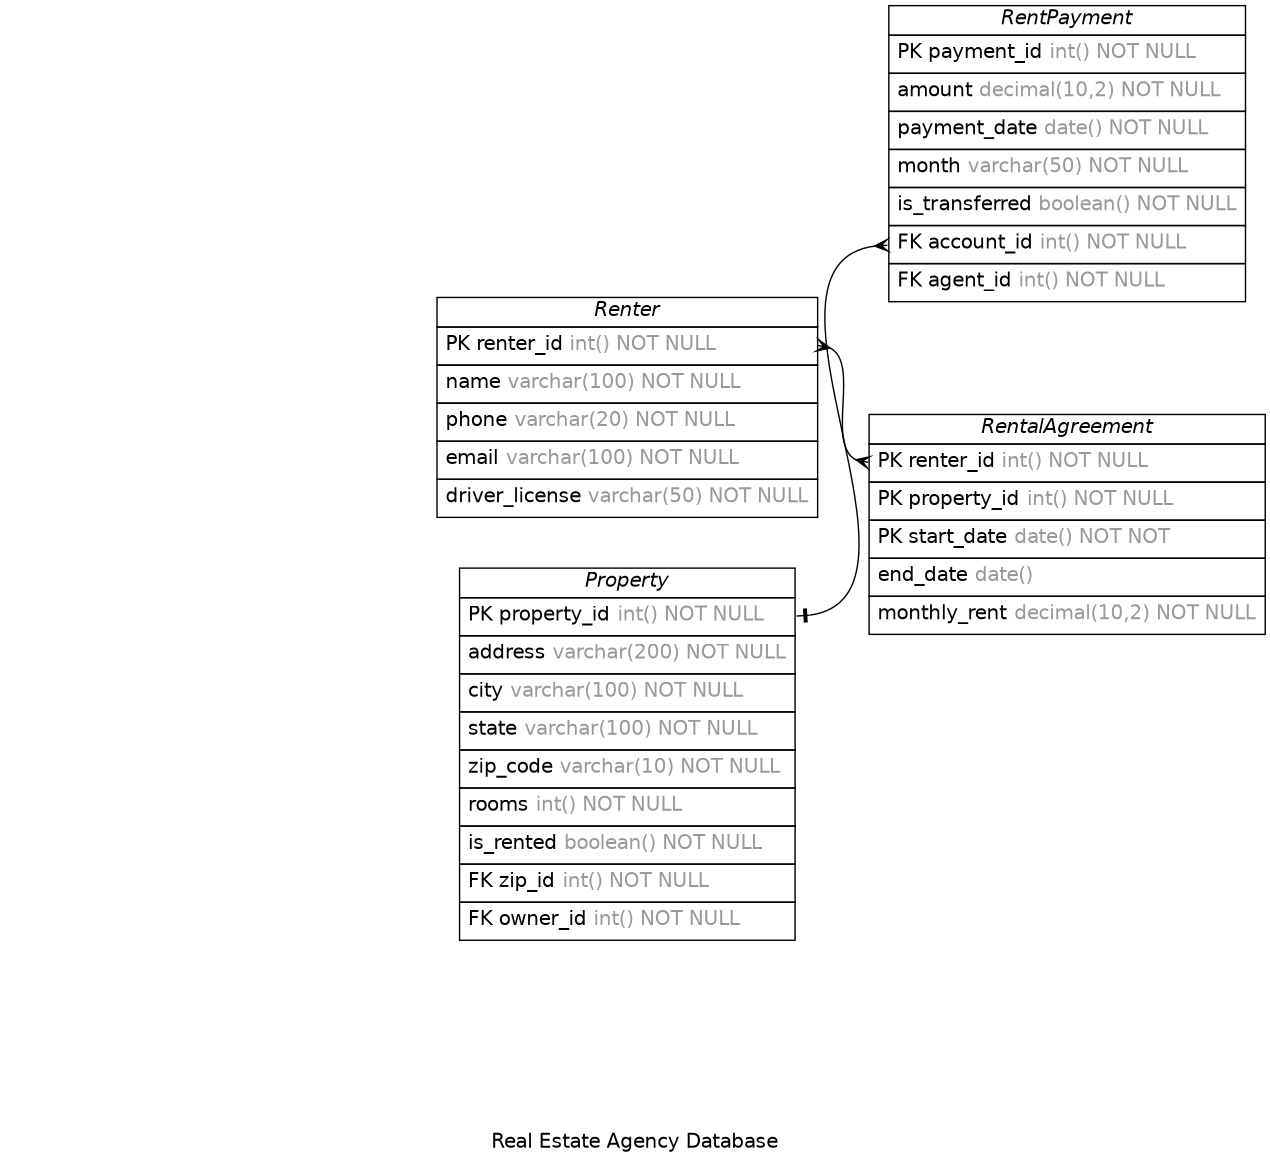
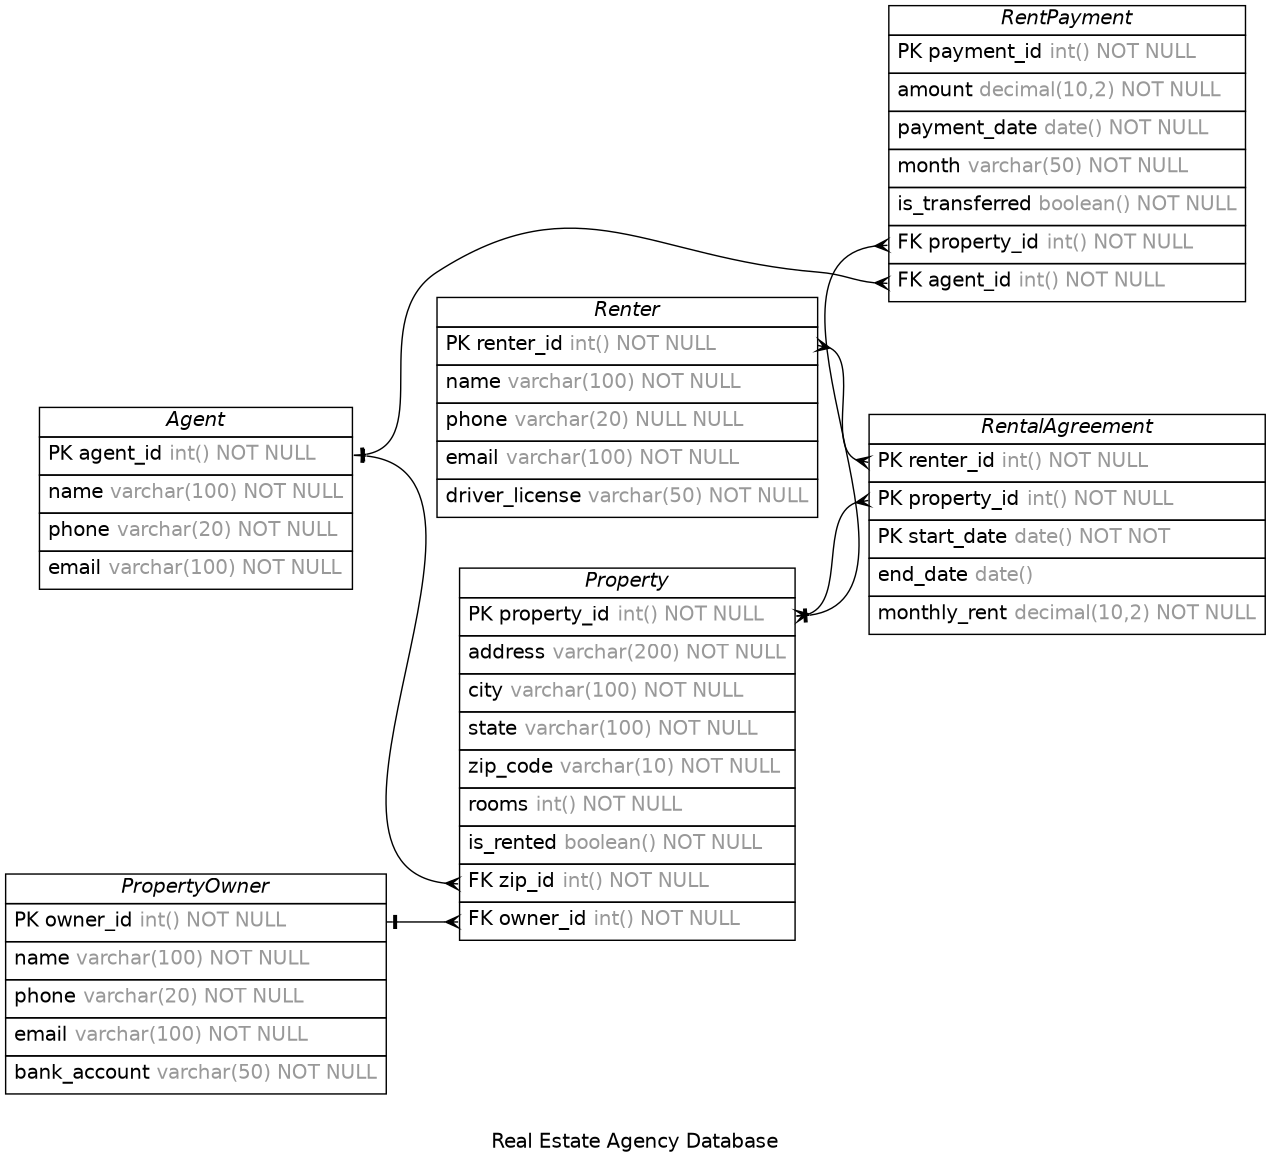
(968, 242) -> (972, 242)
(625, 420) -> (629, 420)
none -> (196, 498)
none -> (832, 558)
none -> (196, 984)
